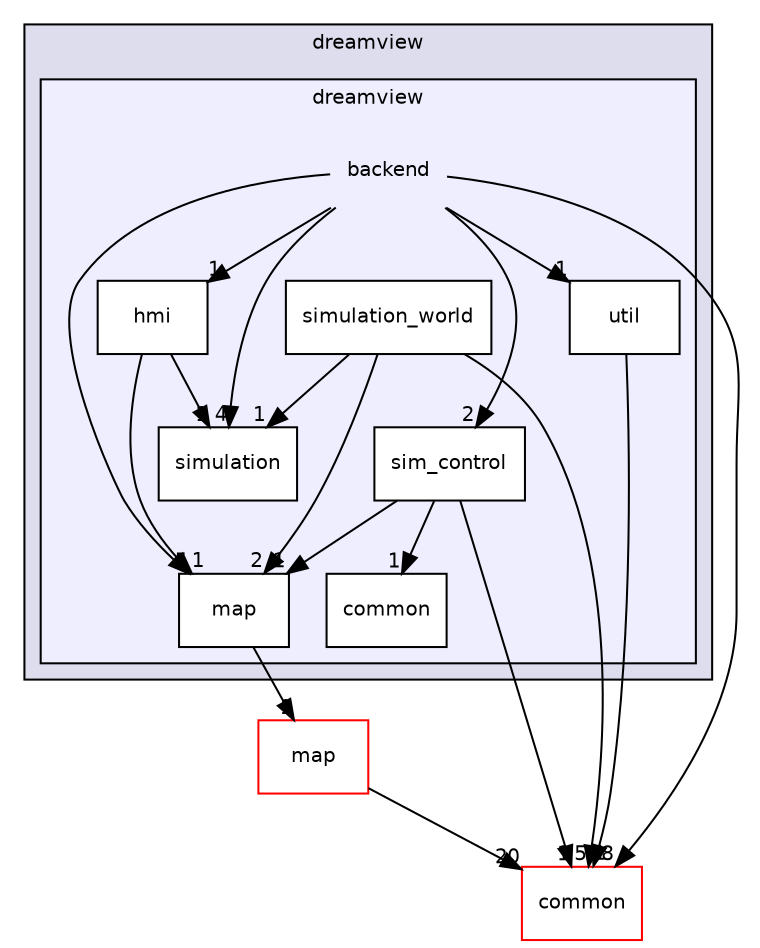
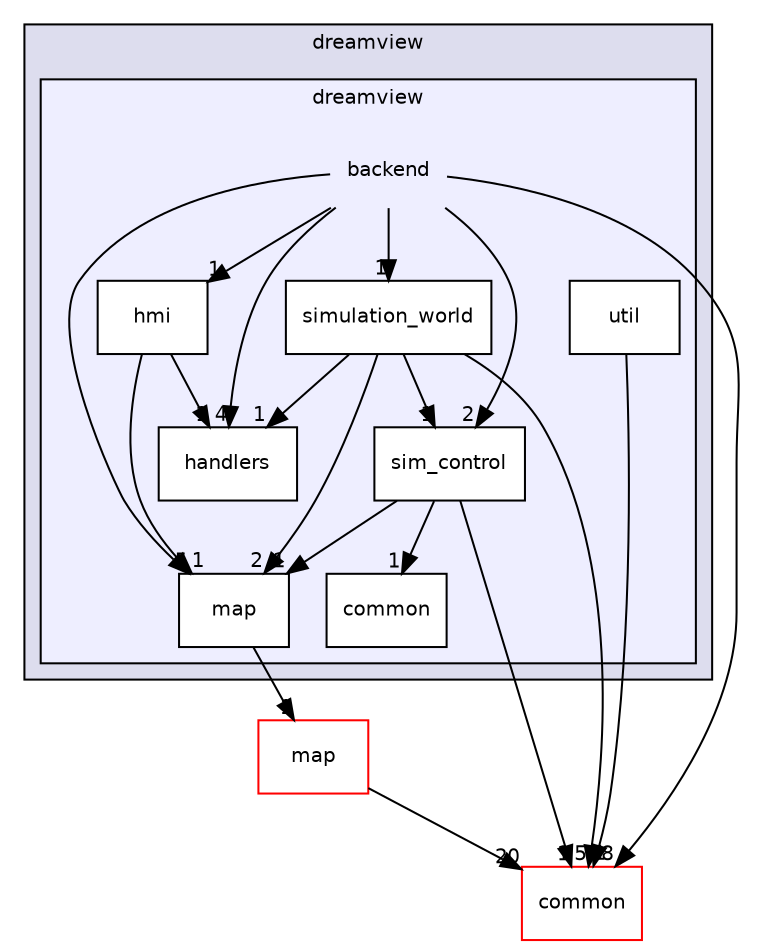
(499, 239) -> (389, 234)
none -> (415, 381)
(228, 464) -> (228, 464)
